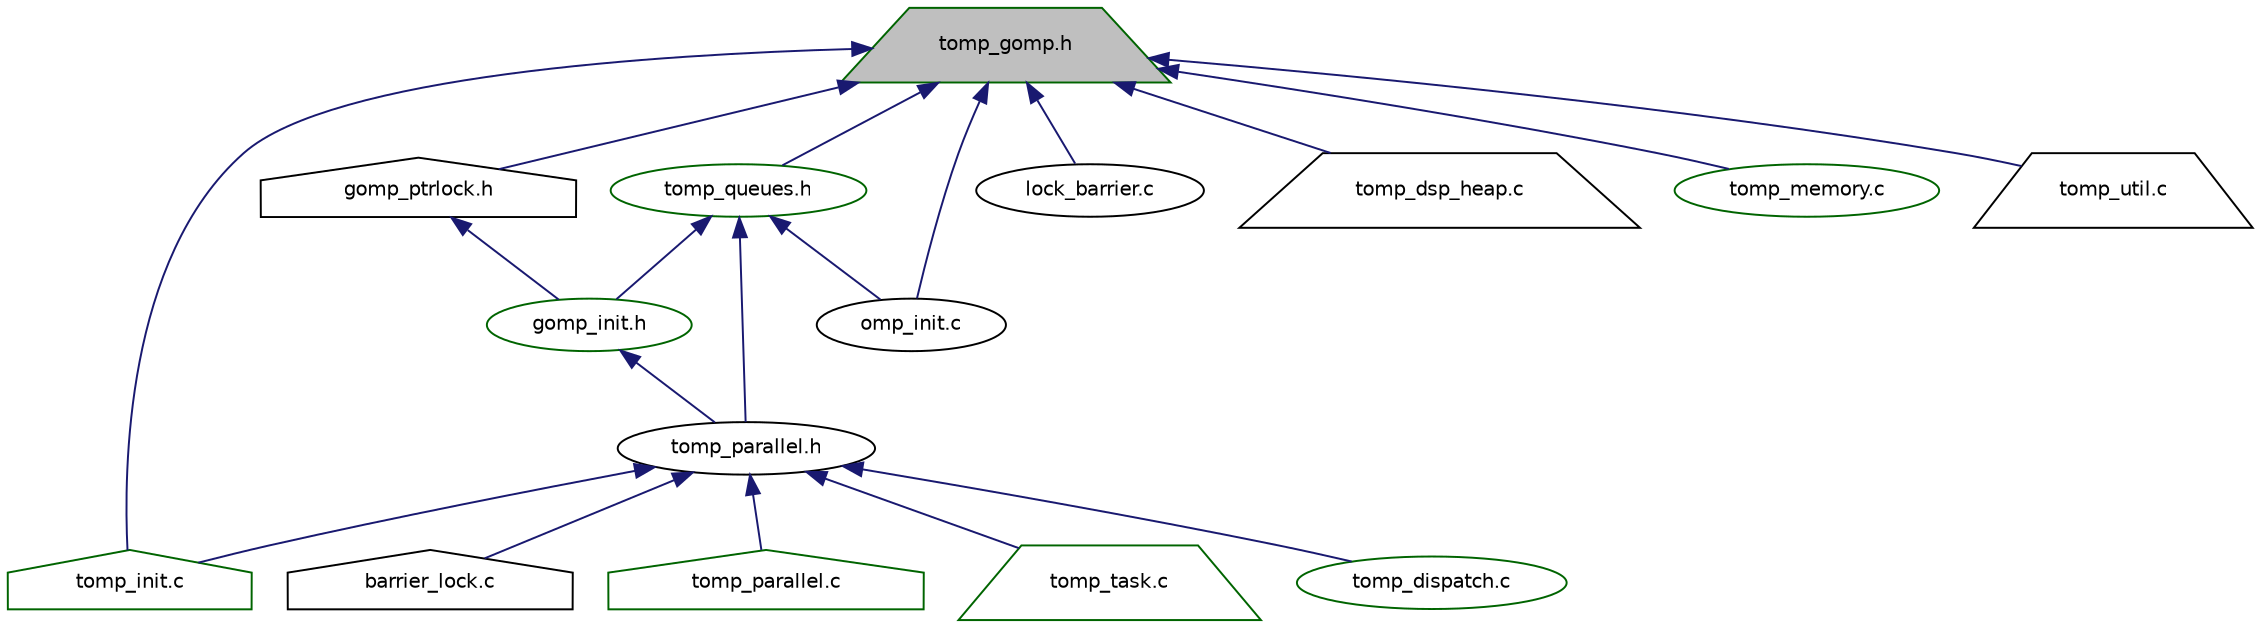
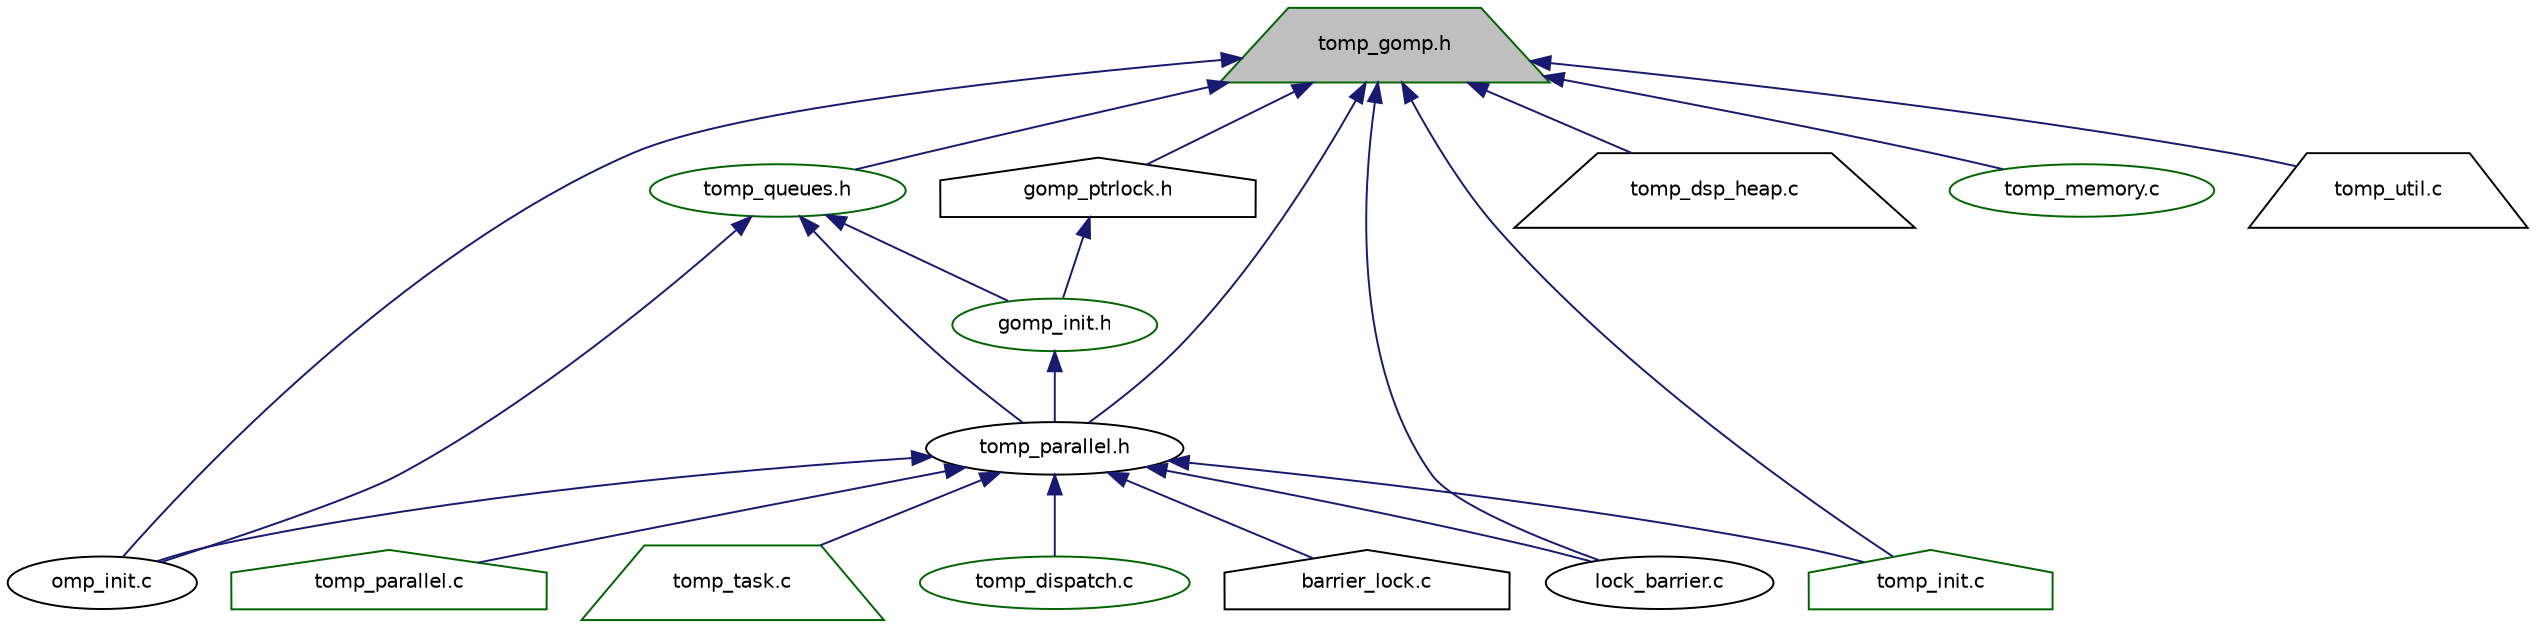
none -> (1240, 277)
none -> (532, 494)
none -> (1379, 513)
